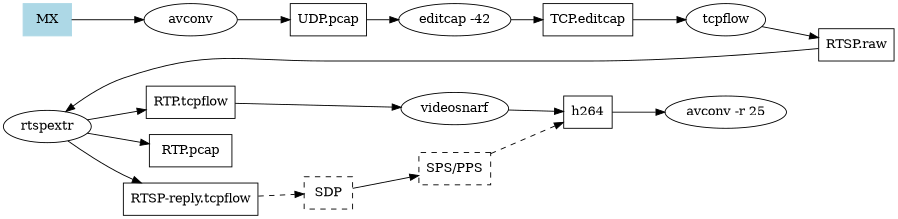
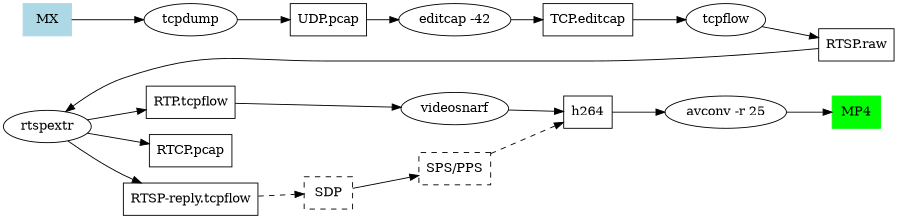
(191, 20) -> (191, 20)
none -> (856, 112)
(191, 151) -> (191, 151)
